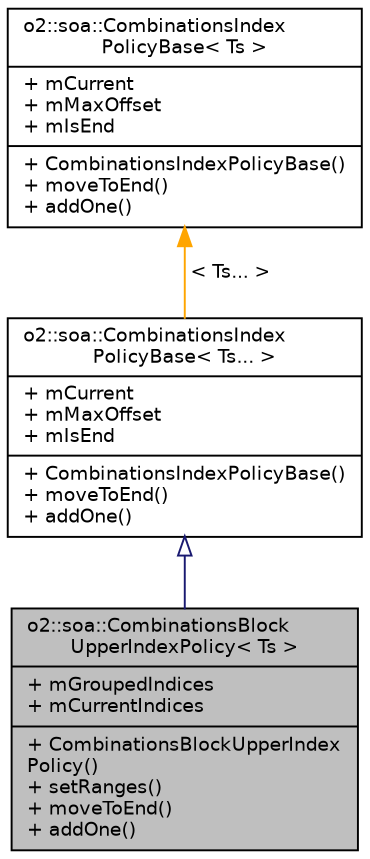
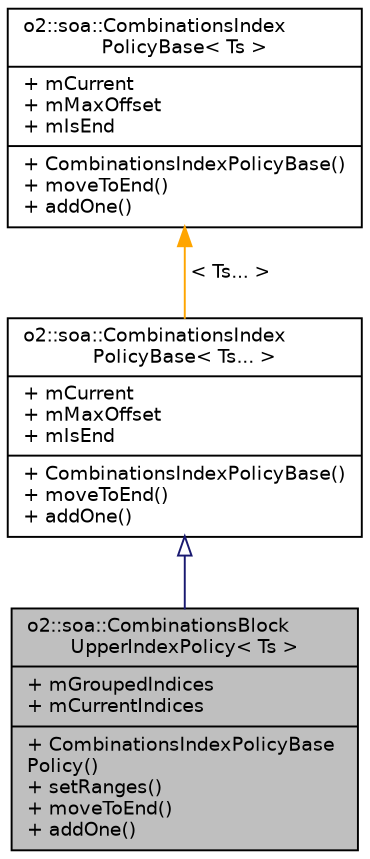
(185, 745) -> (182, 745)
